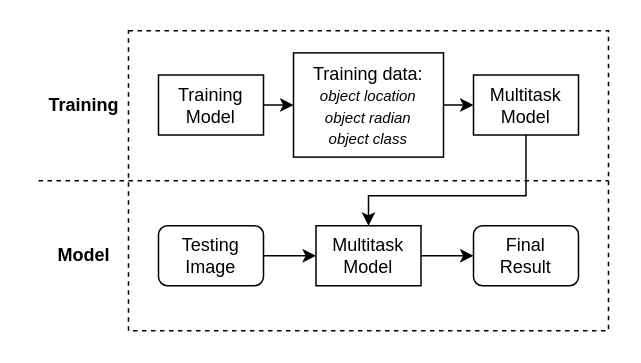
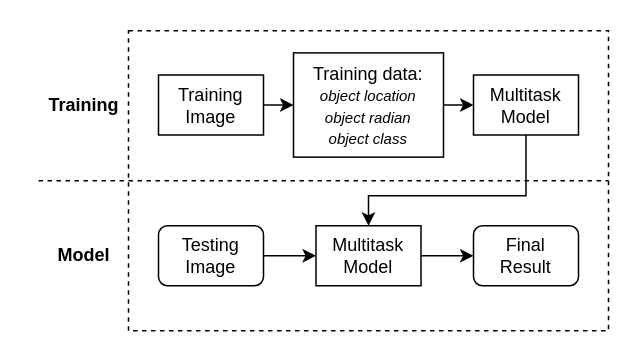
(211, 106) -> (211, 106)
